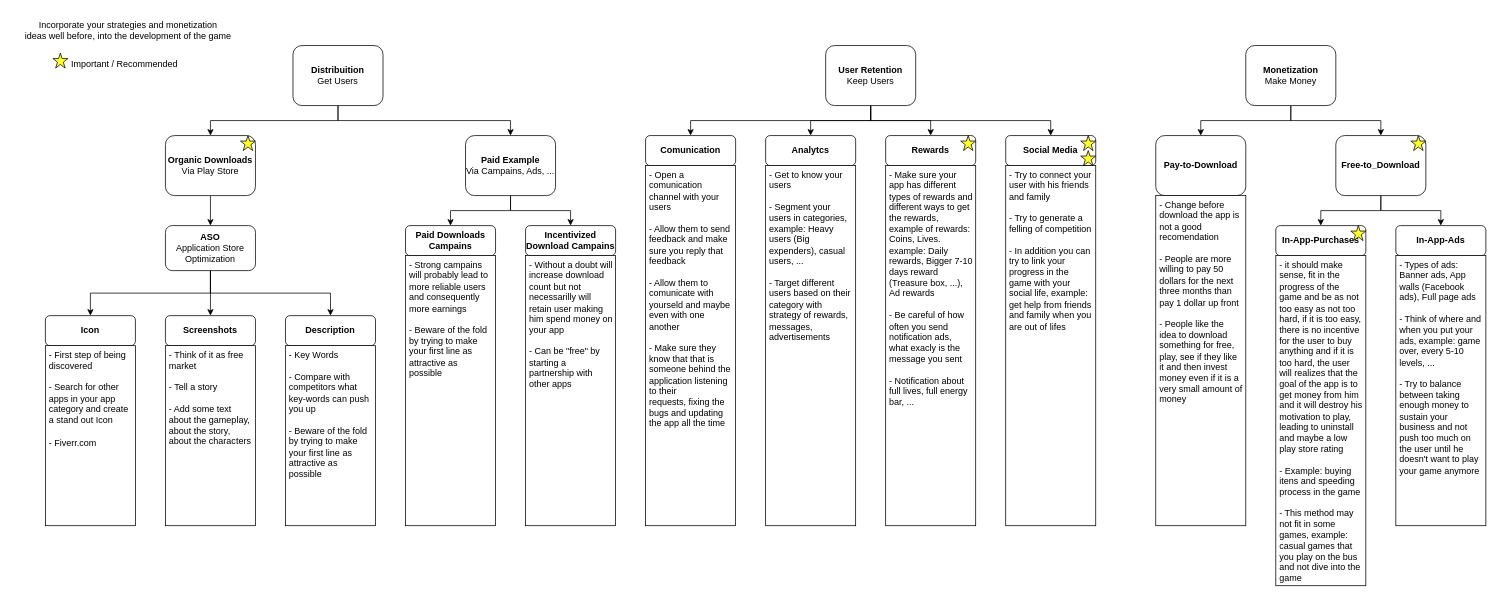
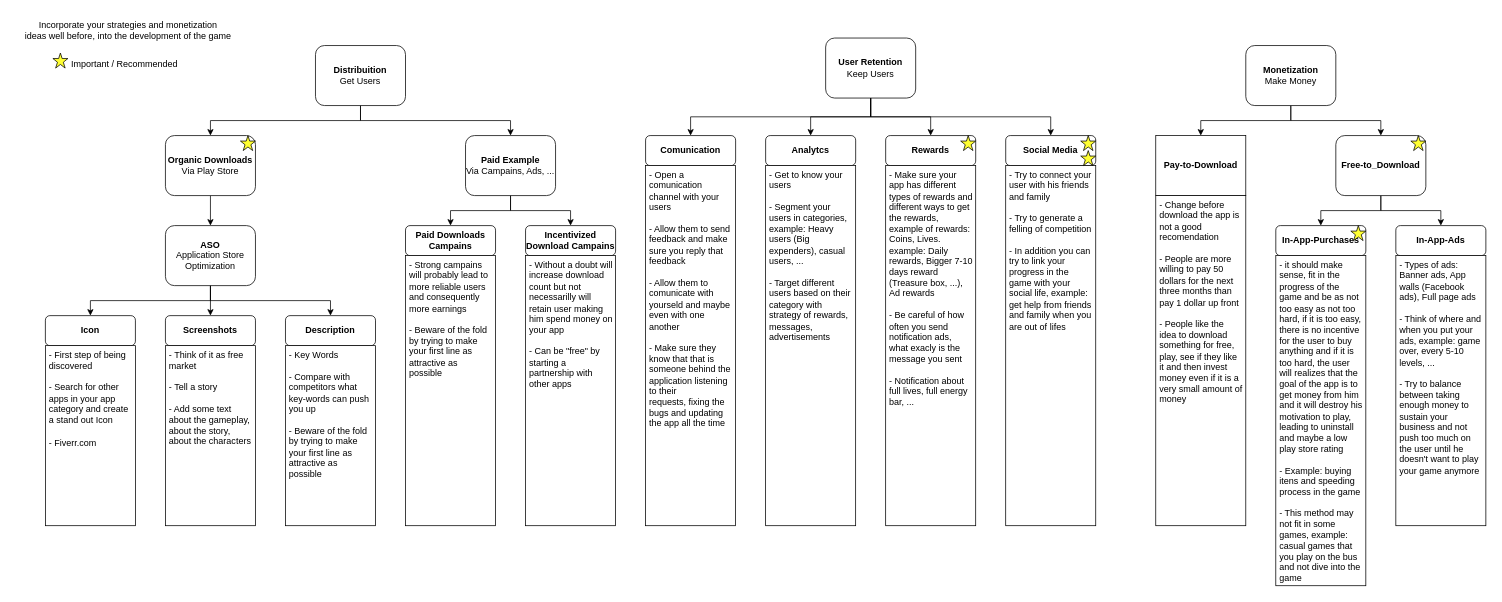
(338, 75) -> (360, 75)
(870, 75) -> (870, 68)
(1200, 165) -> (1200, 165)
(210, 248) -> (210, 255)
